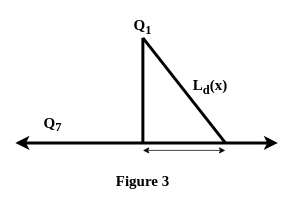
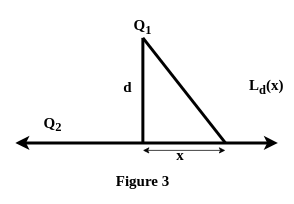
none -> (128, 87)
(210, 87) -> (267, 87)
(53, 124) -> (53, 124)
none -> (180, 154)
